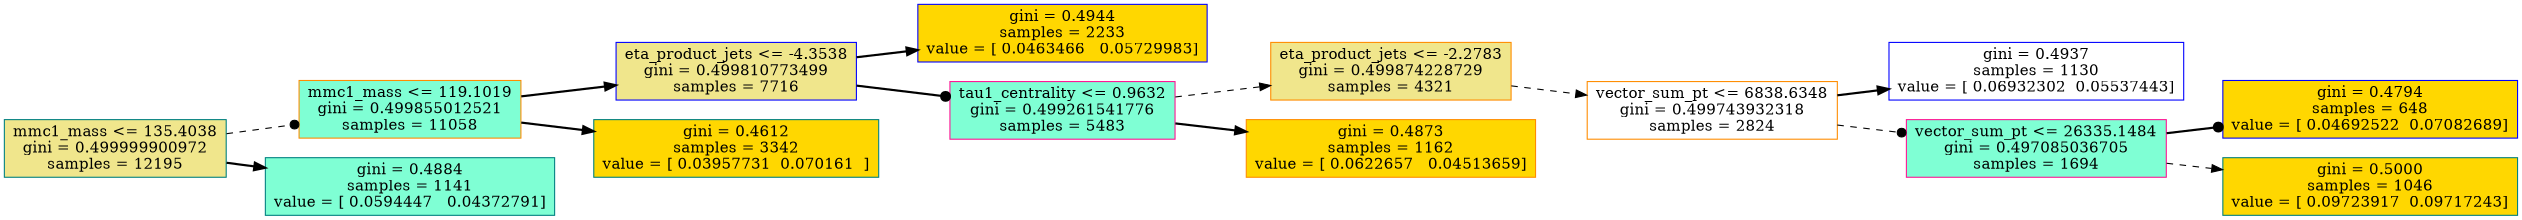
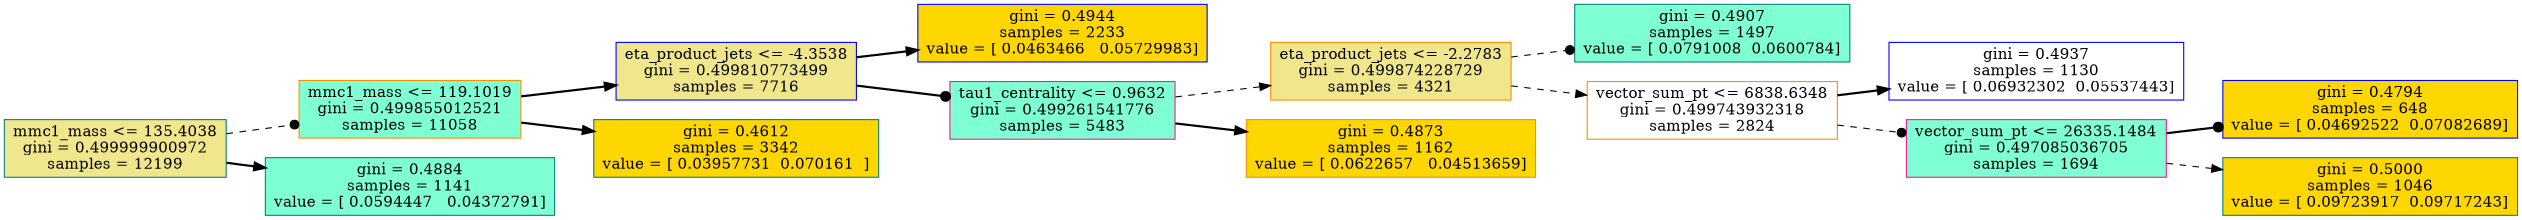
none -> (1712, 33)
(115, 148) -> (115, 148)
